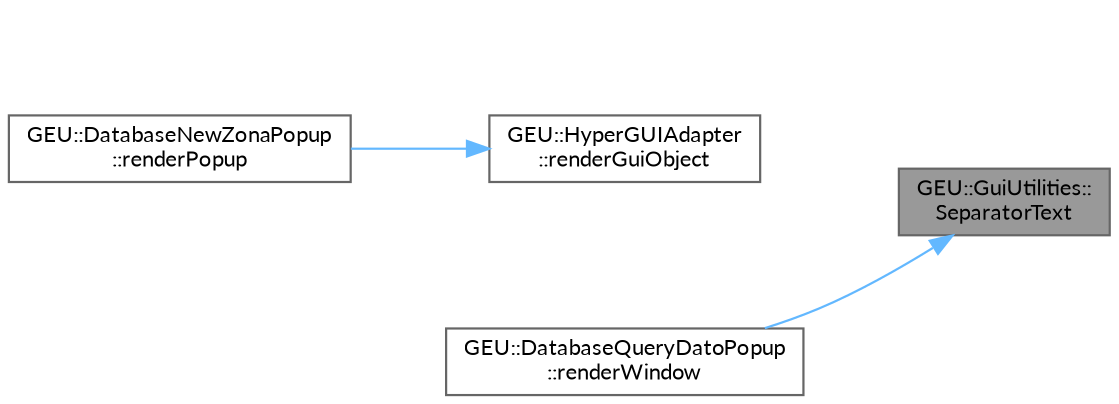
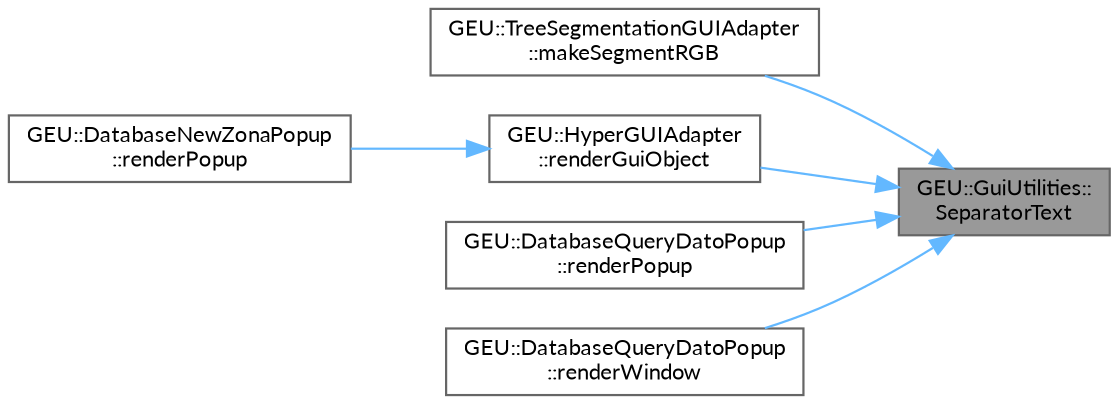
none -> (625, 42)
none -> (818, 176)
none -> (625, 255)
